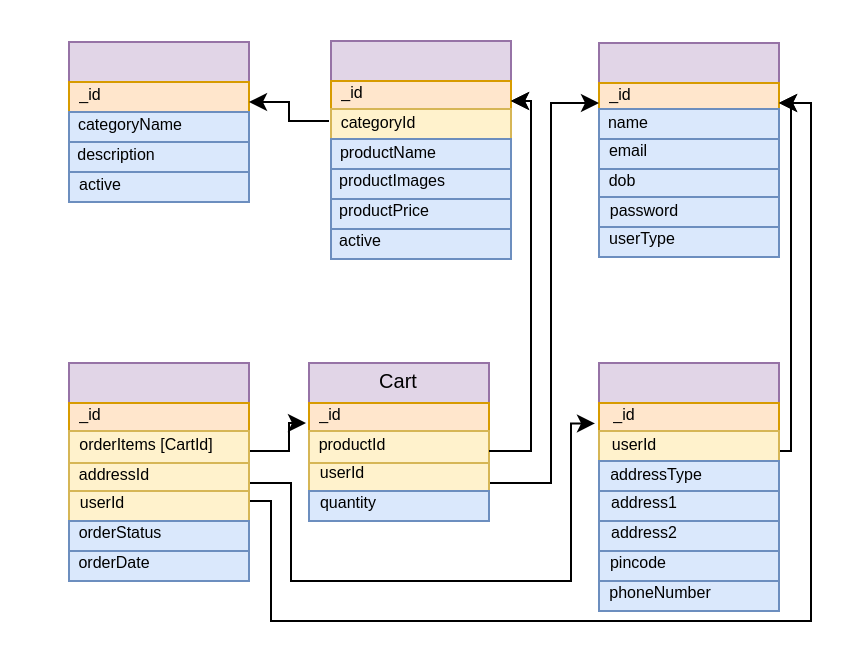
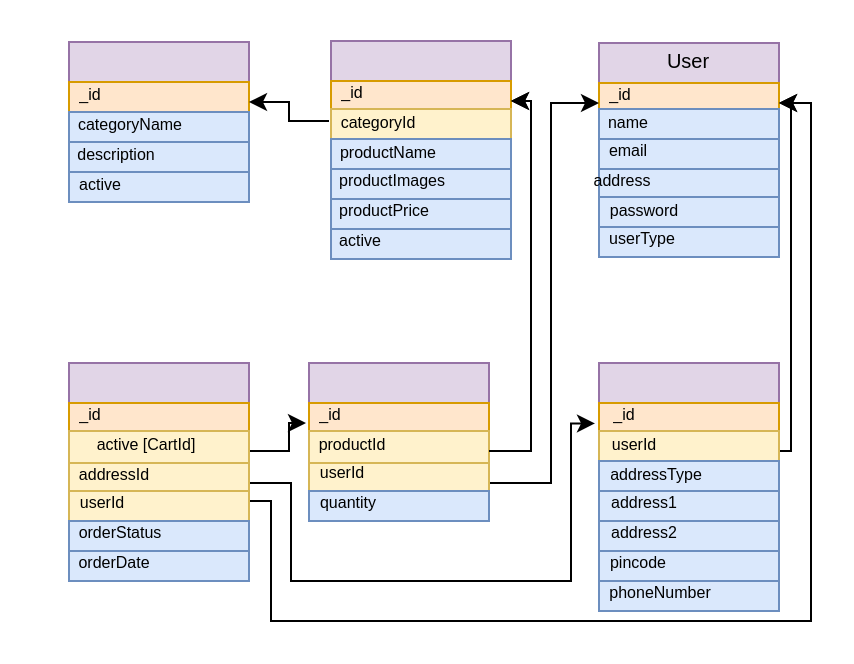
none -> (689, 61)
(623, 179) -> (623, 179)
(399, 381) -> none
(147, 443) -> (147, 443)
